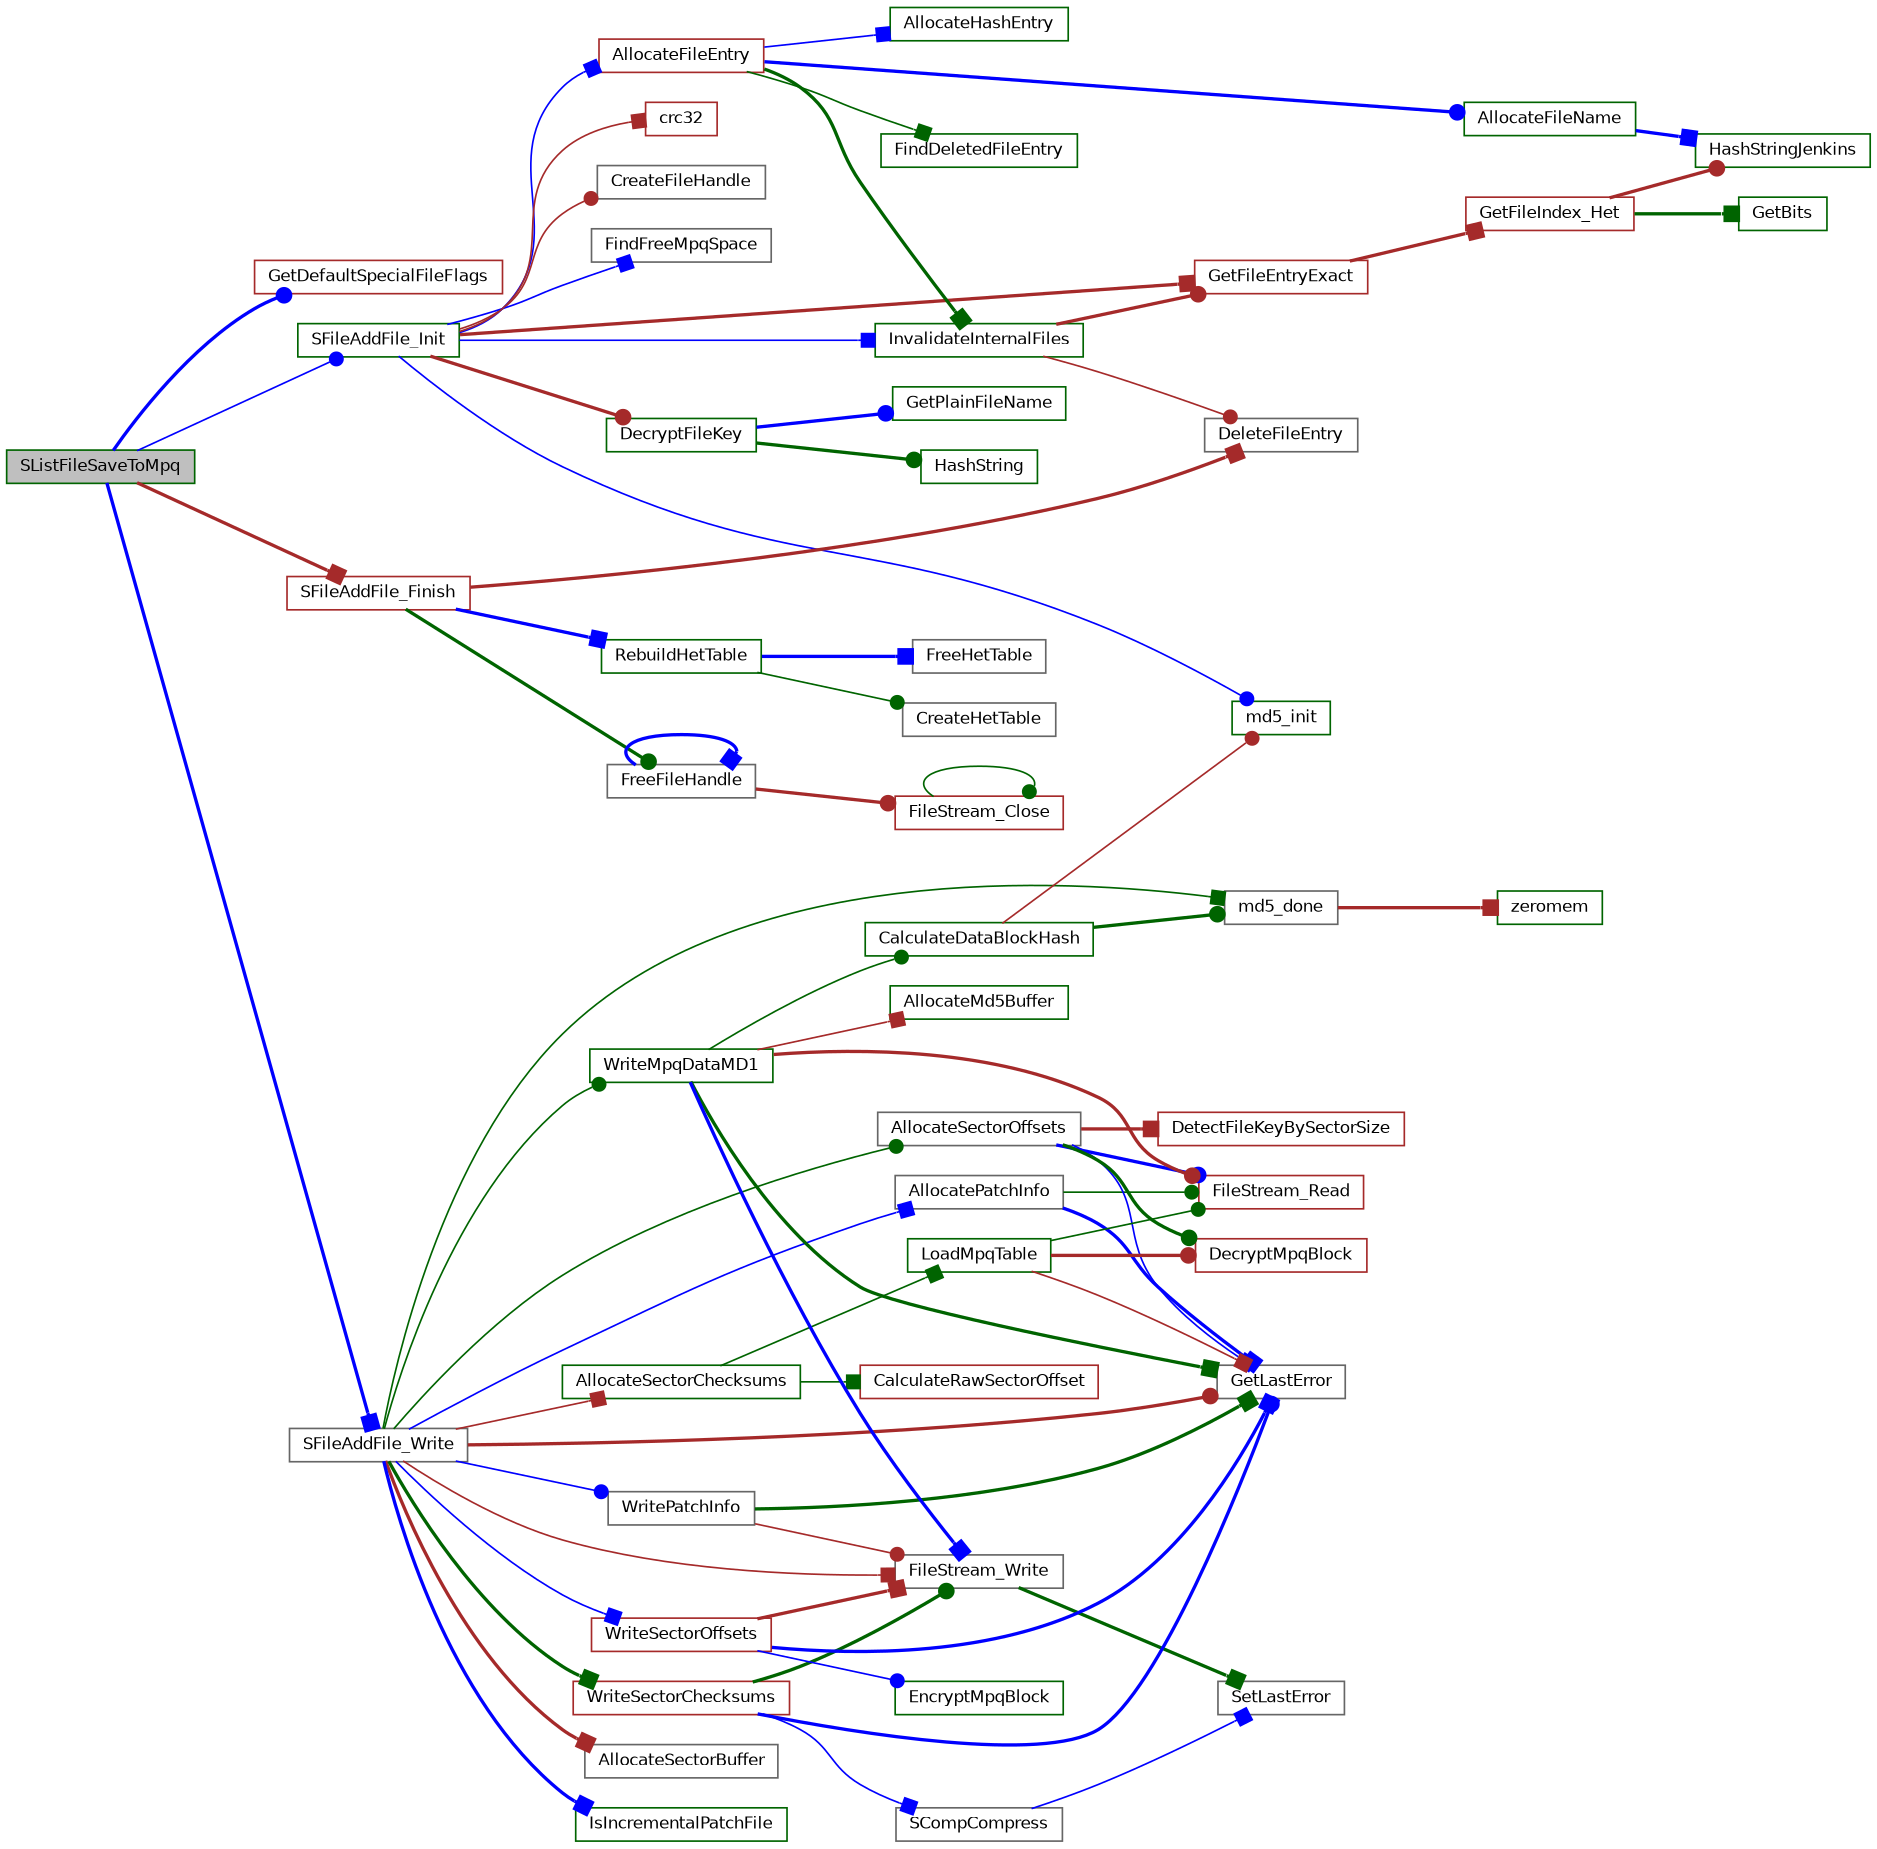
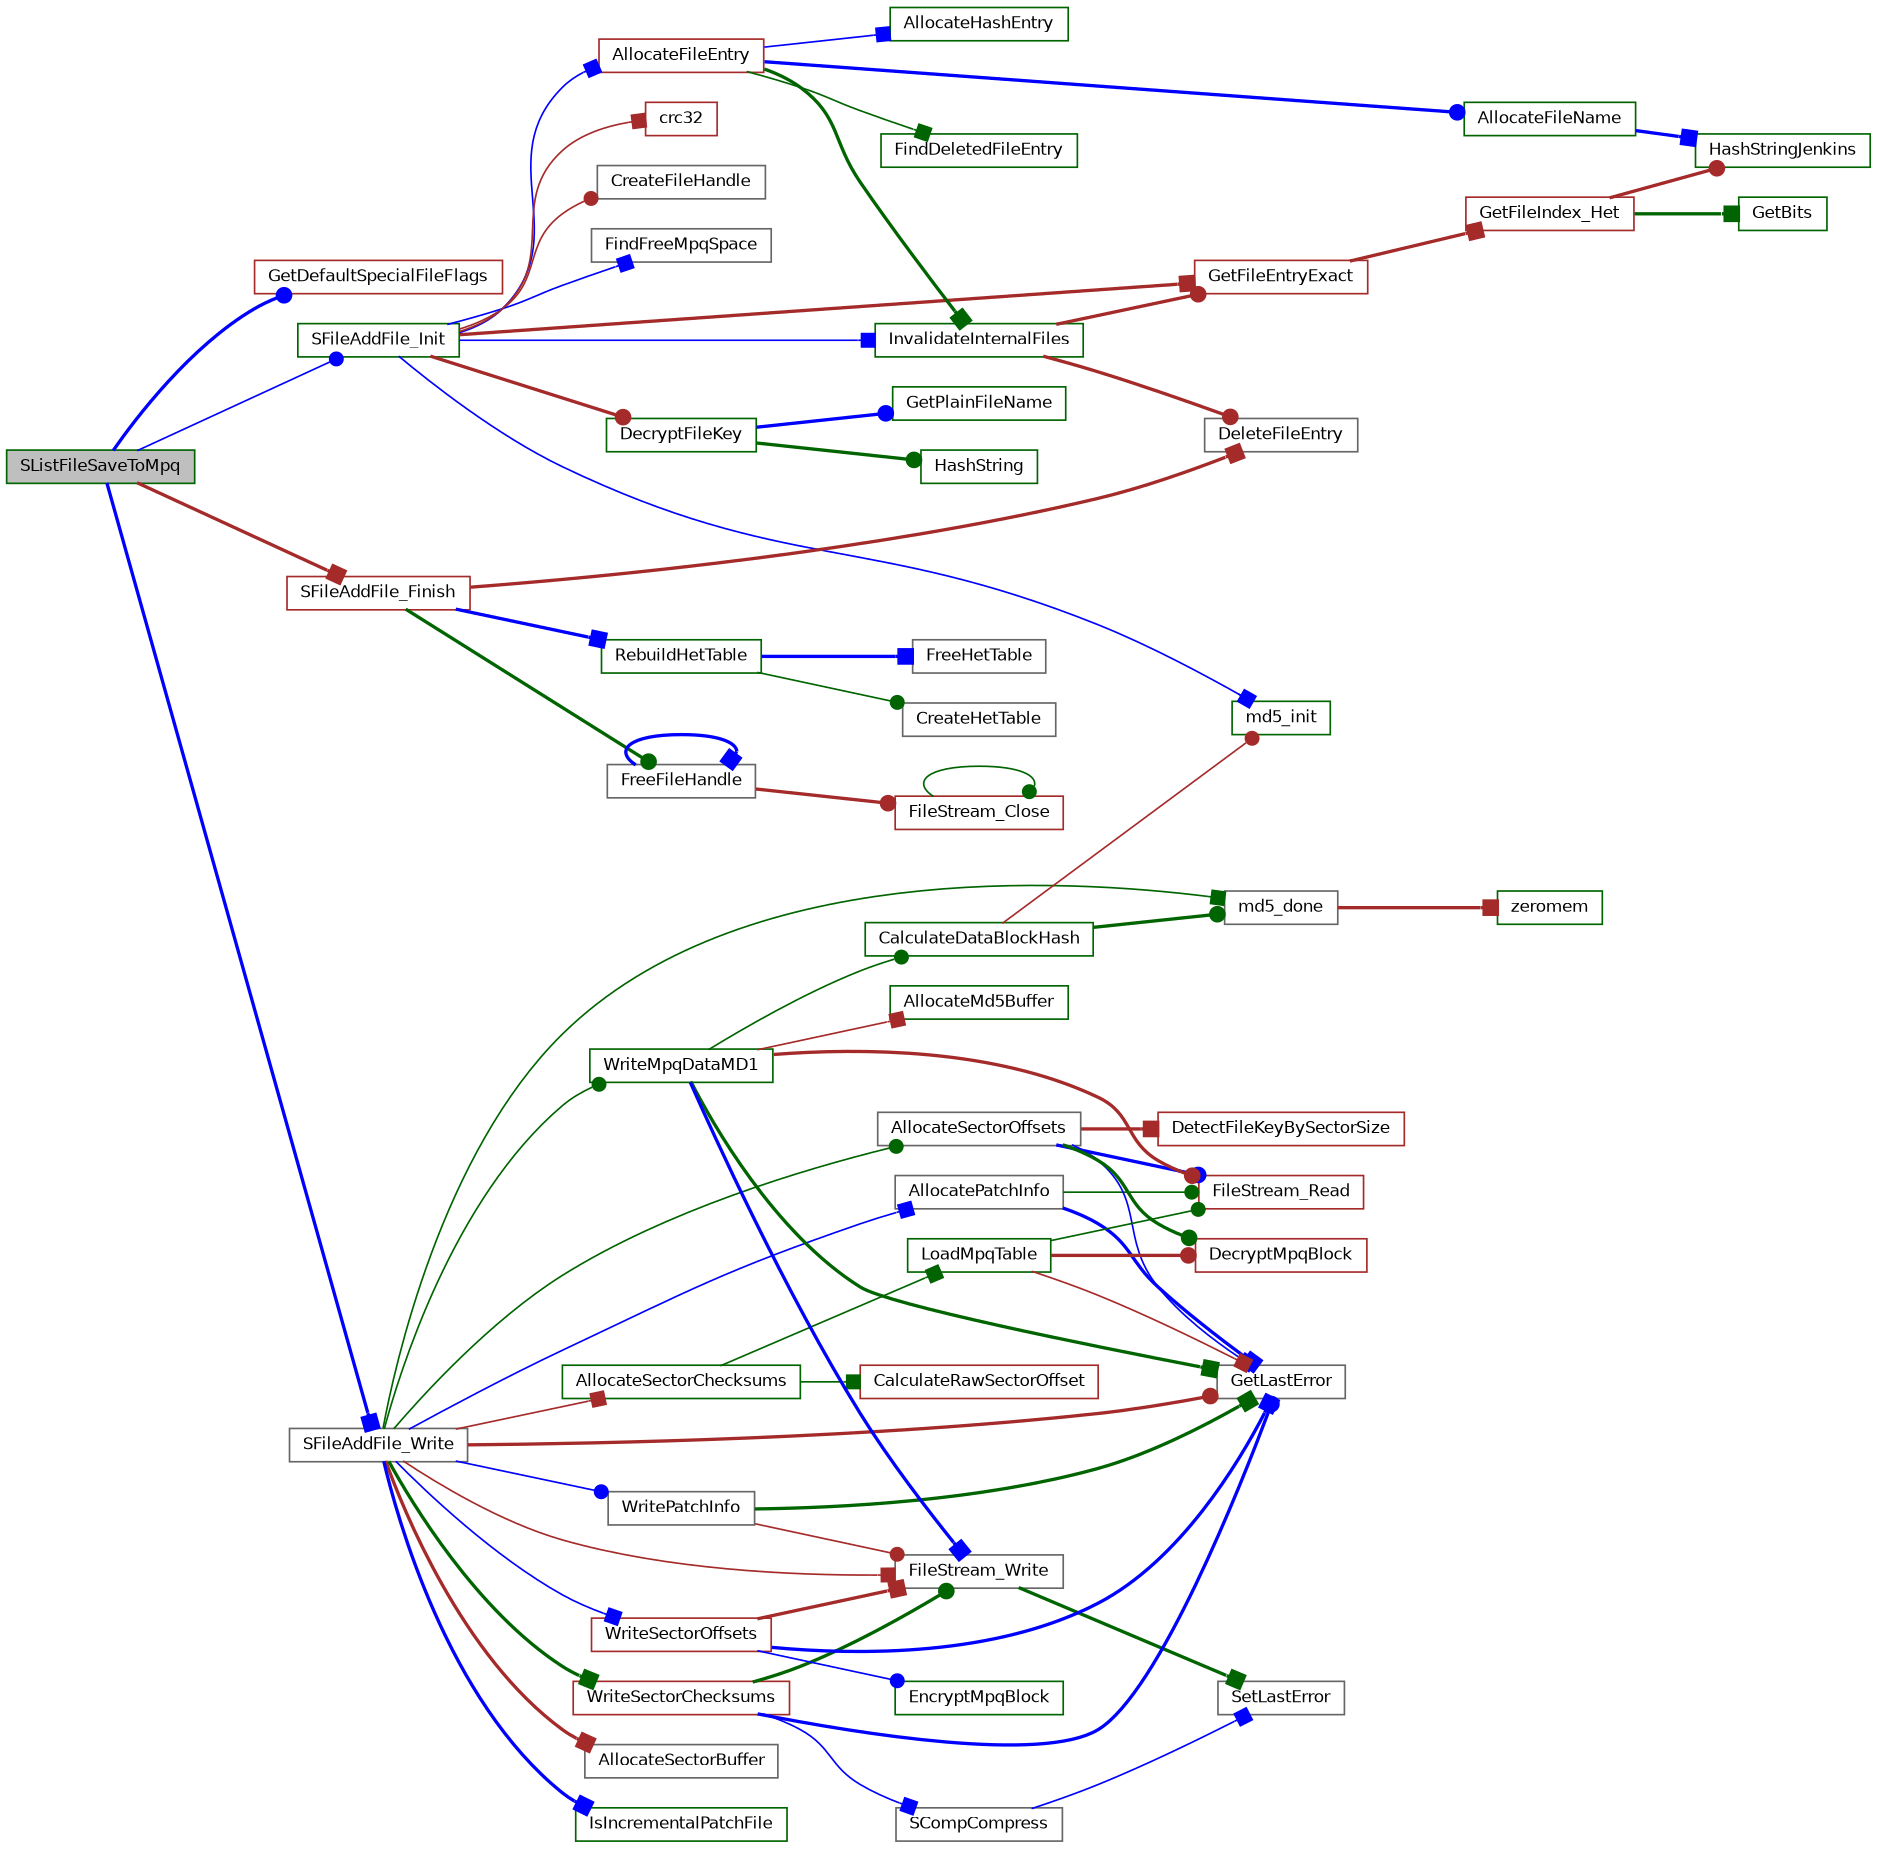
(1134, 383) -> (1134, 383)
(787, 543) -> (787, 543)
